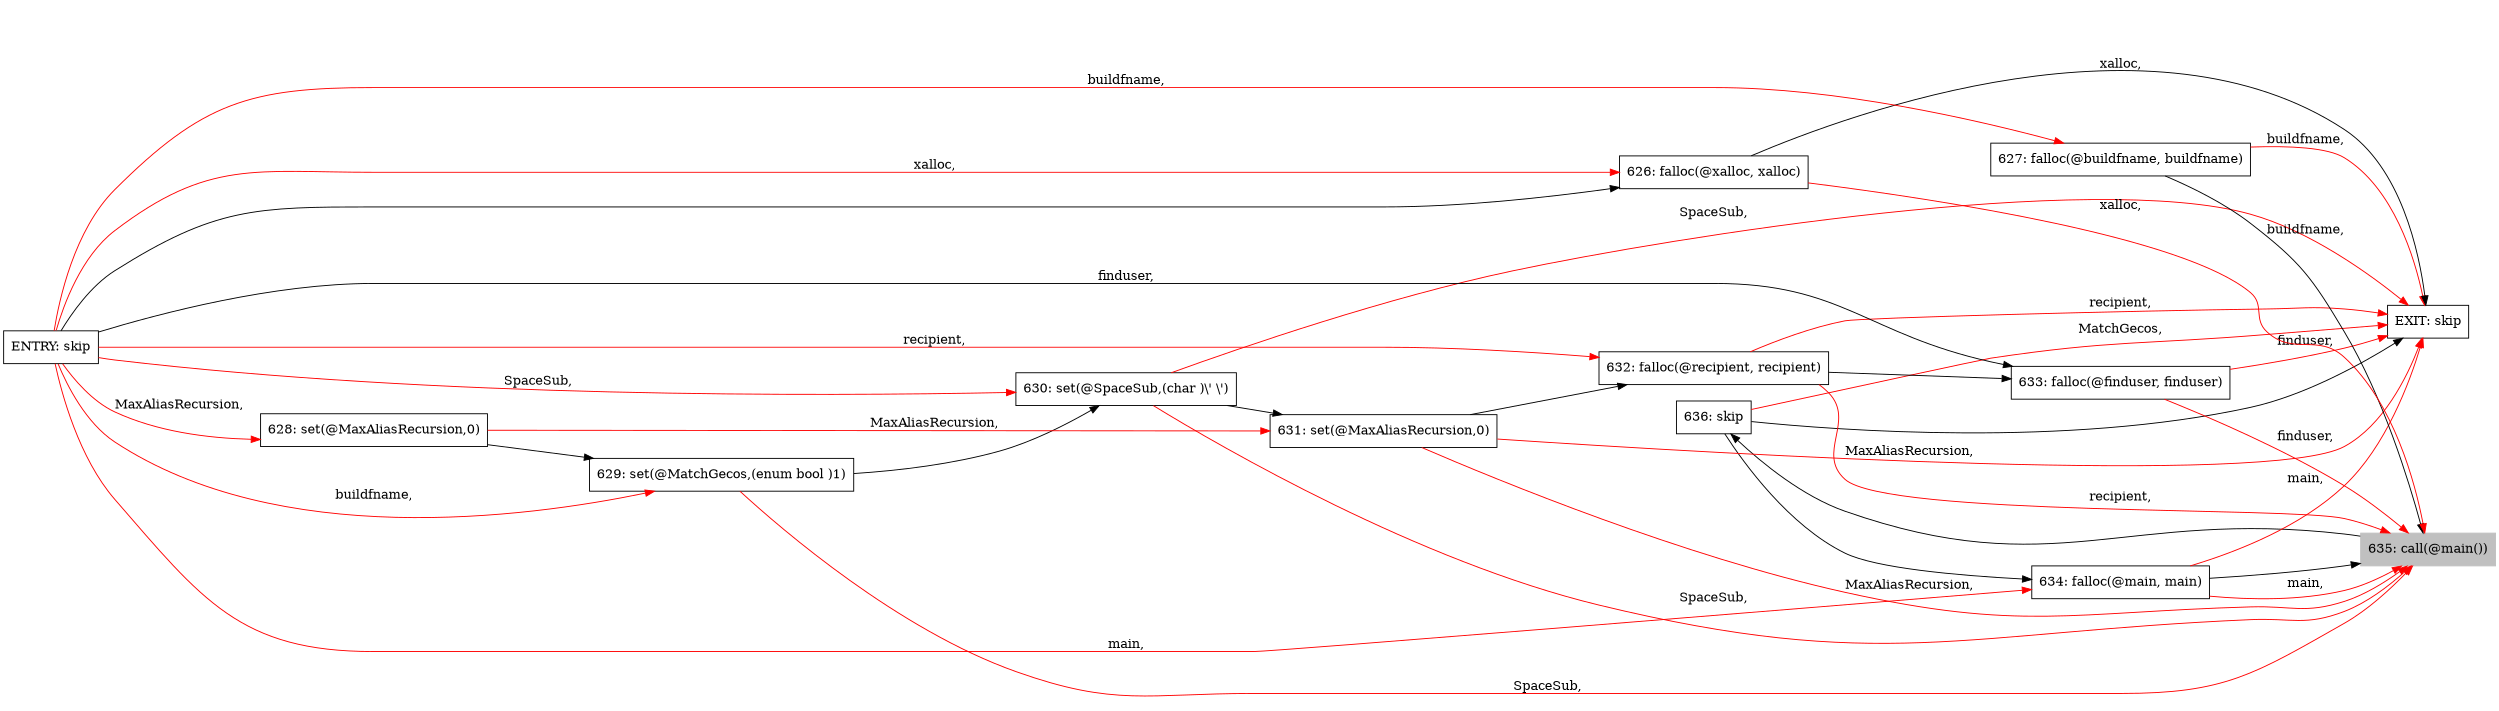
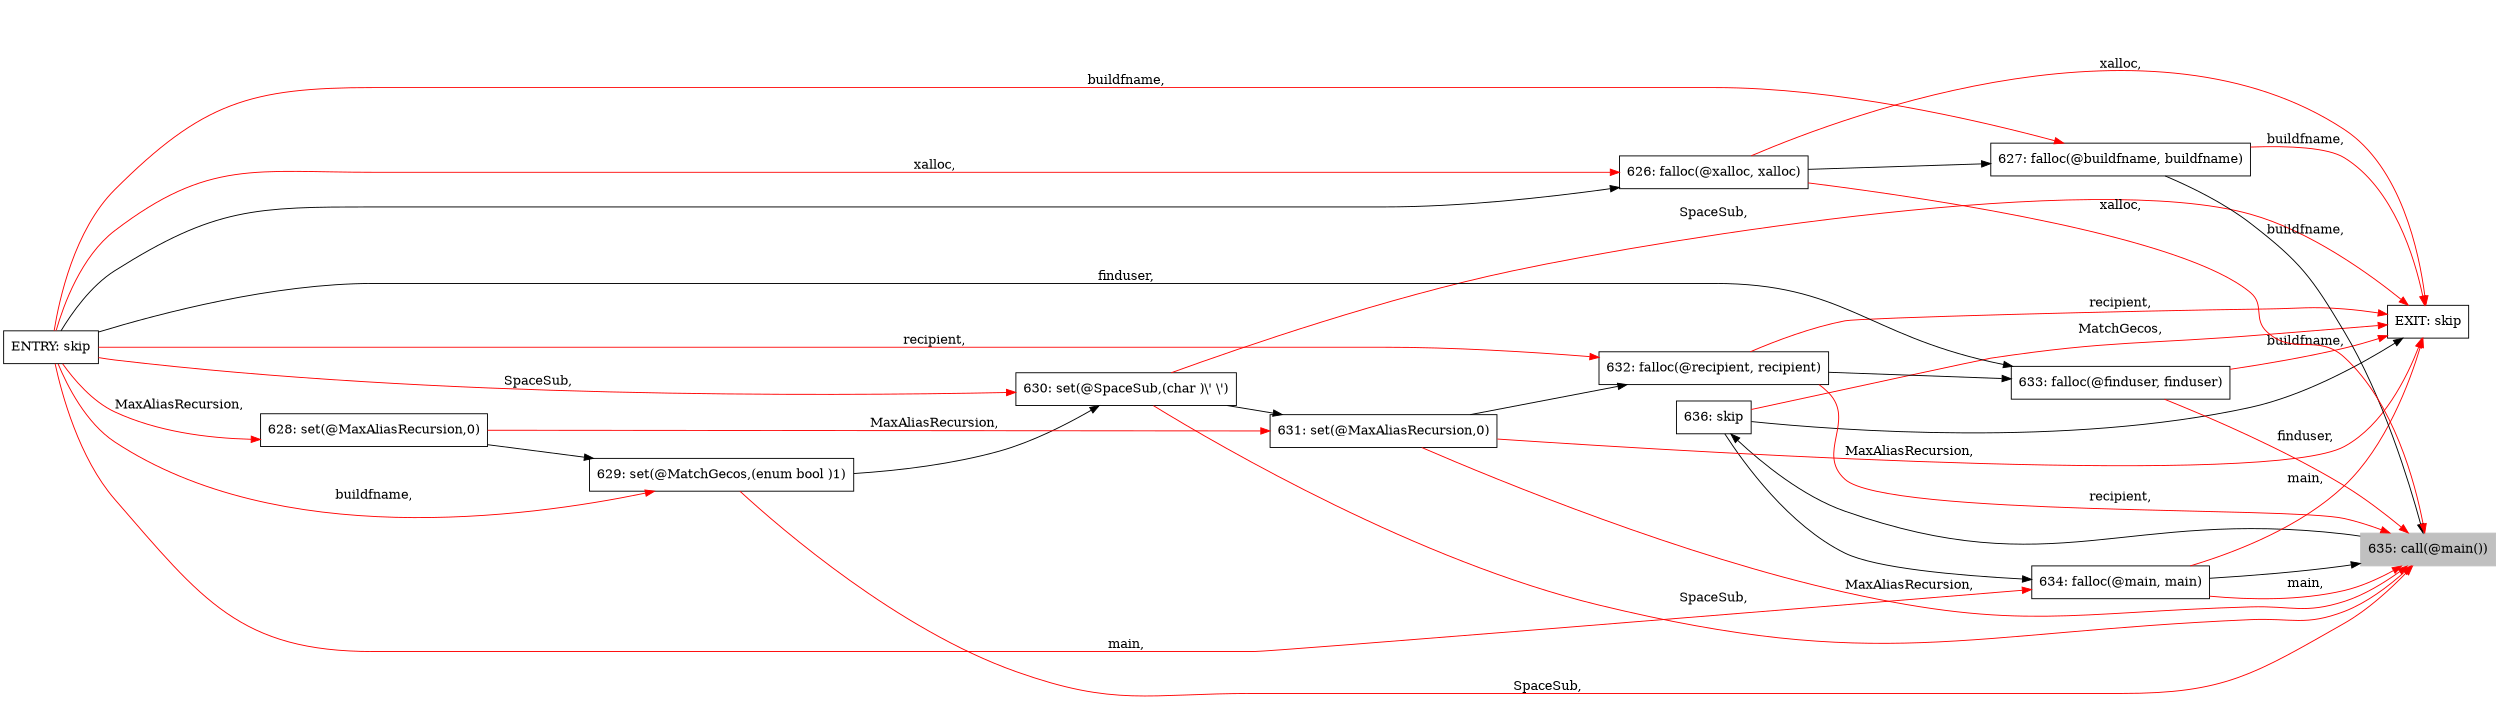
(2142, 73) -> (2142, 73)
none -> (1895, 167)
(2306, 341) -> (2306, 341)
